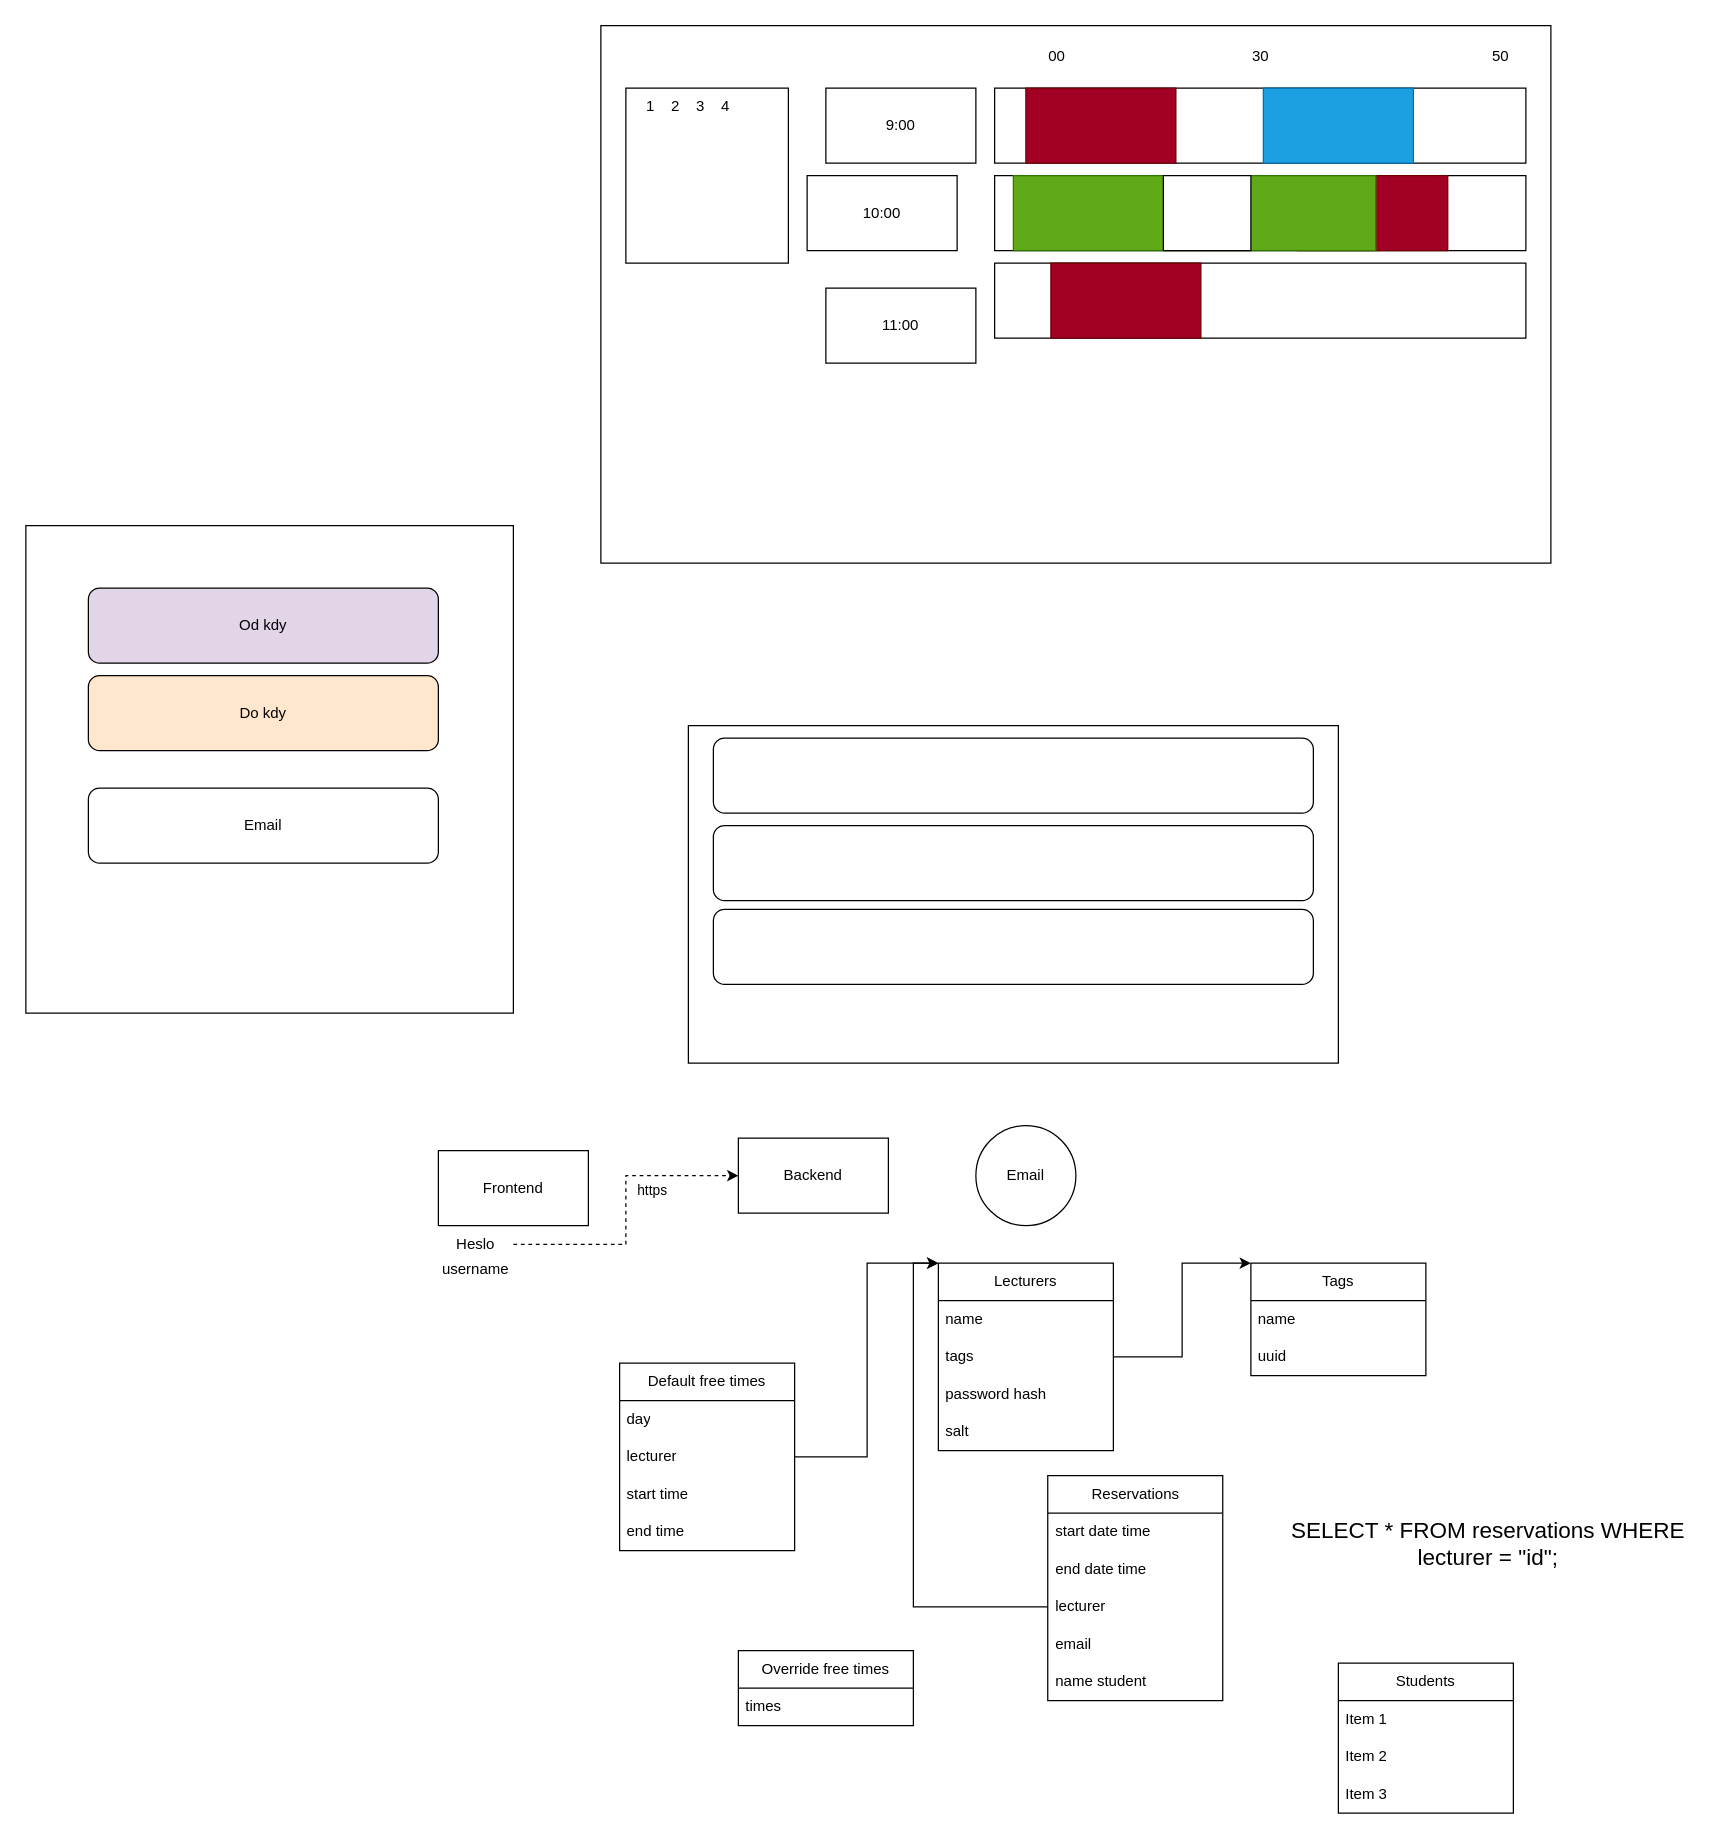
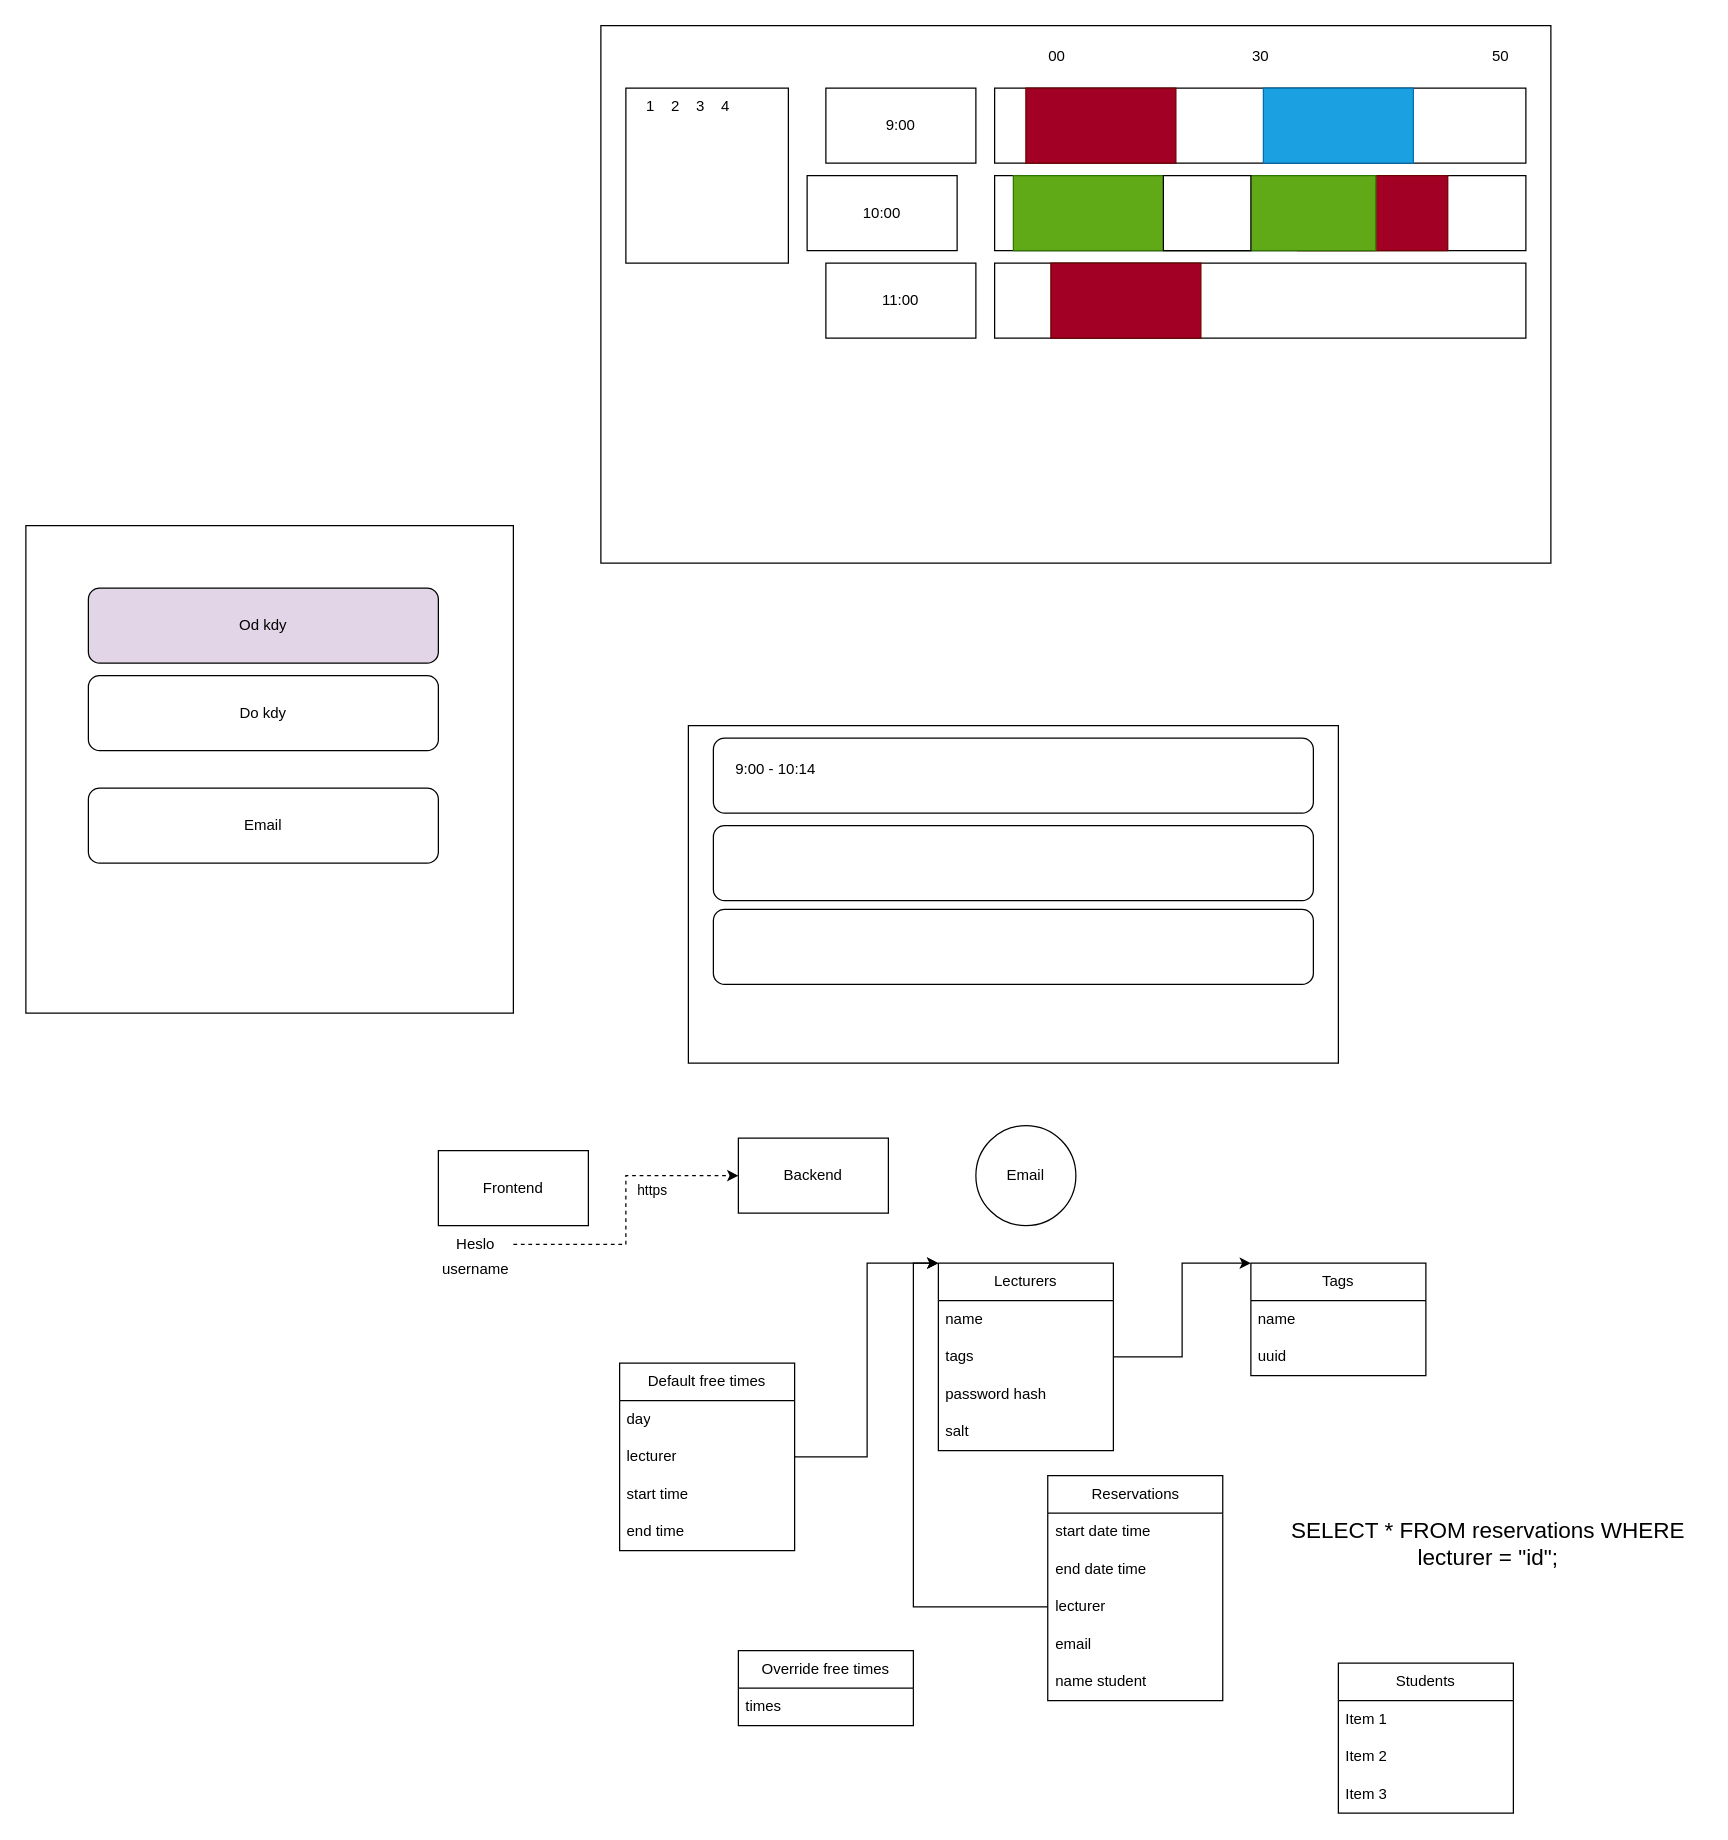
(901, 326) -> (901, 301)
(263, 713) -> (263, 713)
none -> (776, 769)
